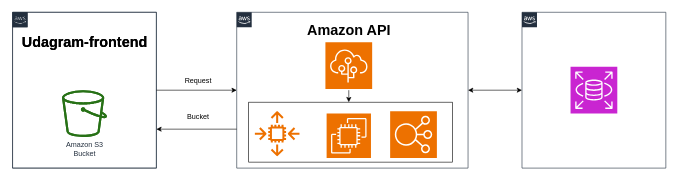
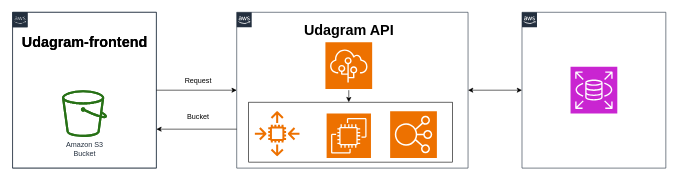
(349, 30) -> (349, 30)
